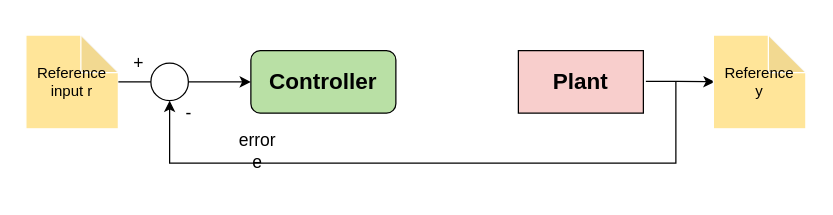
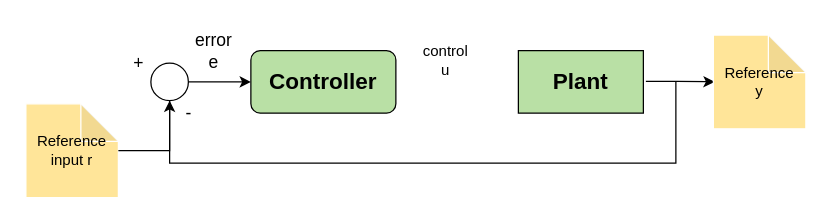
none -> (446, 60)
(72, 82) -> (72, 151)
(581, 82) -> (581, 82)
(257, 151) -> (213, 51)
